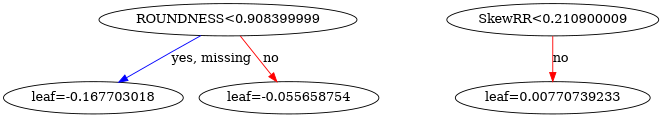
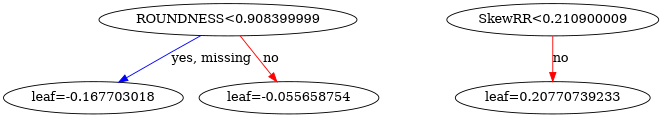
(553, 98) -> (553, 98)
